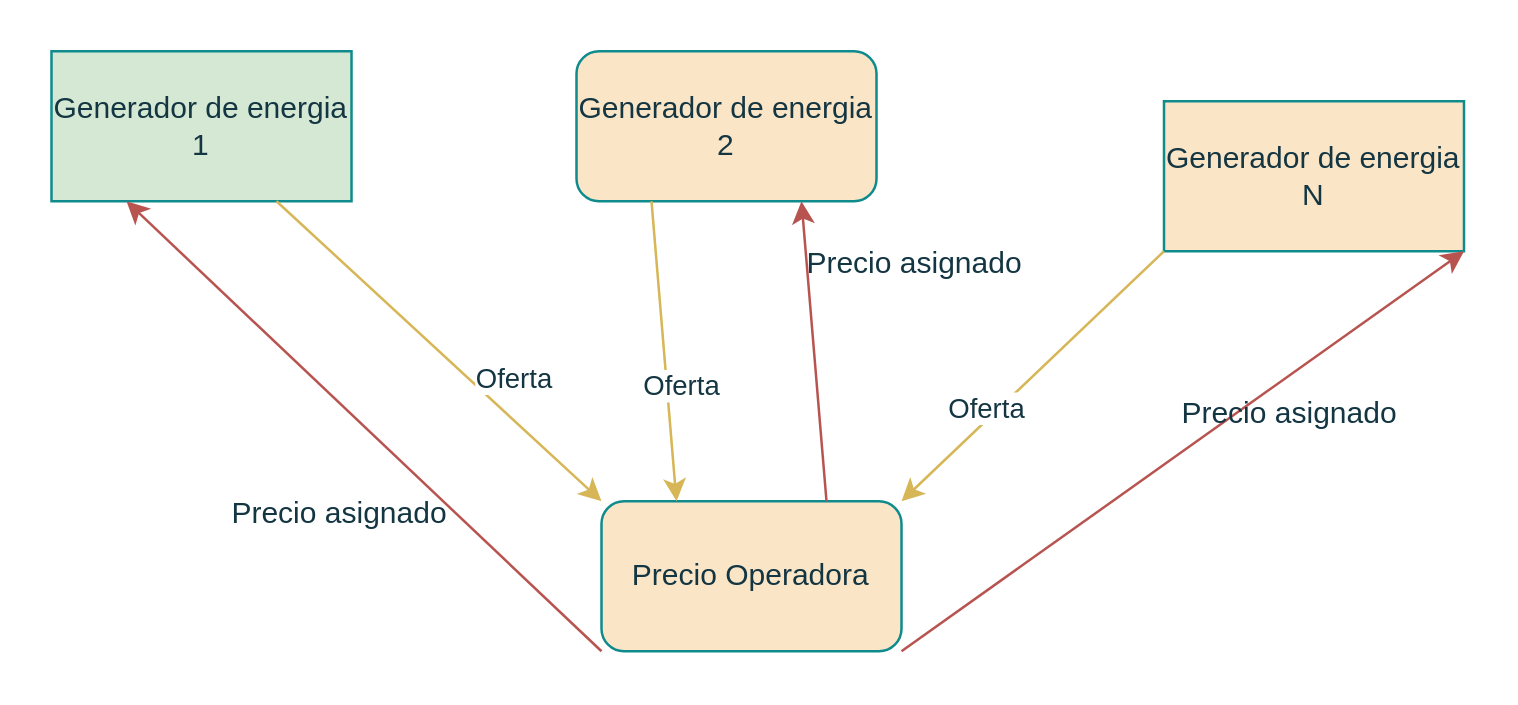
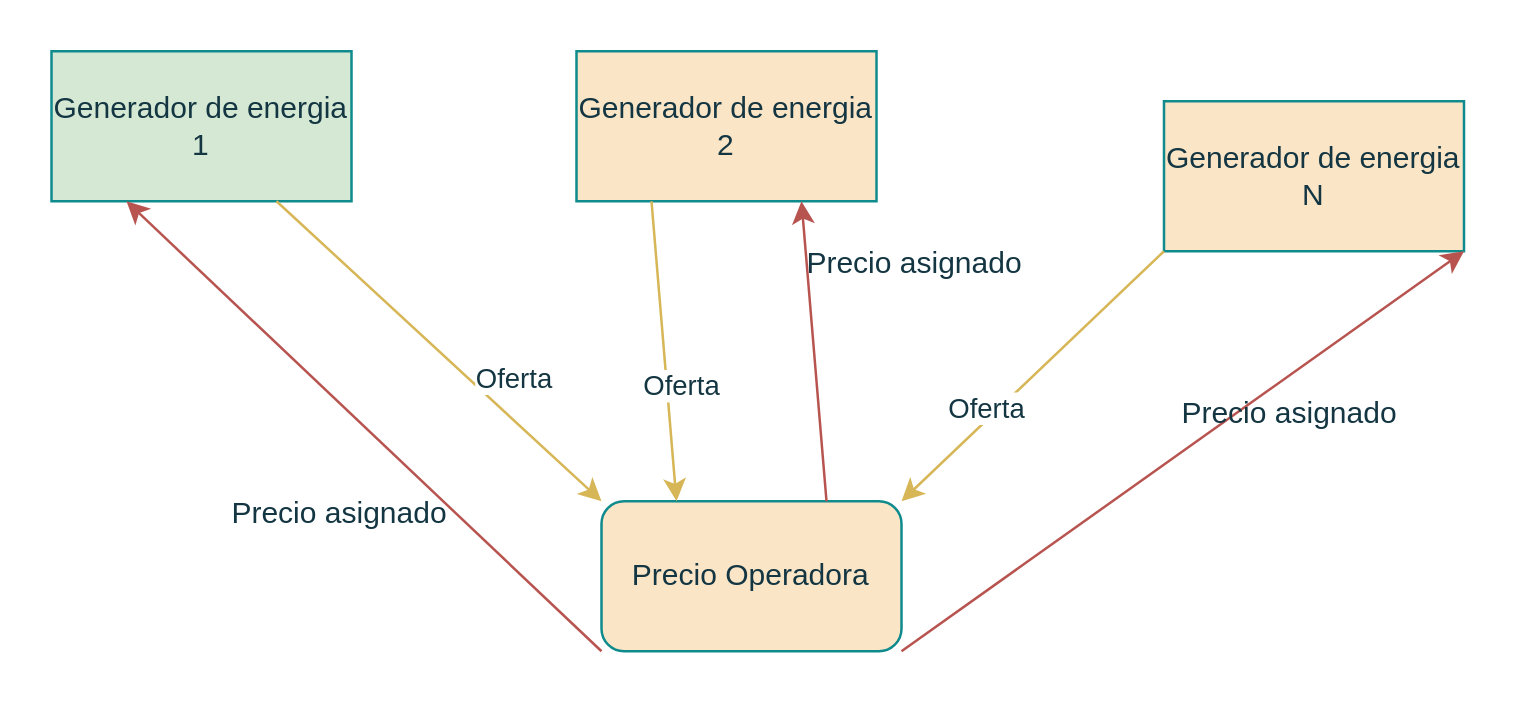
(726, 126) -> (726, 126)
